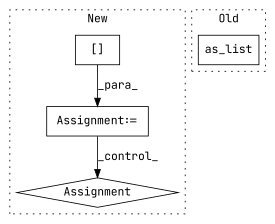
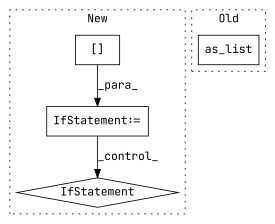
(98, 121) -> (98, 121)
(98, 193) -> (98, 193)
